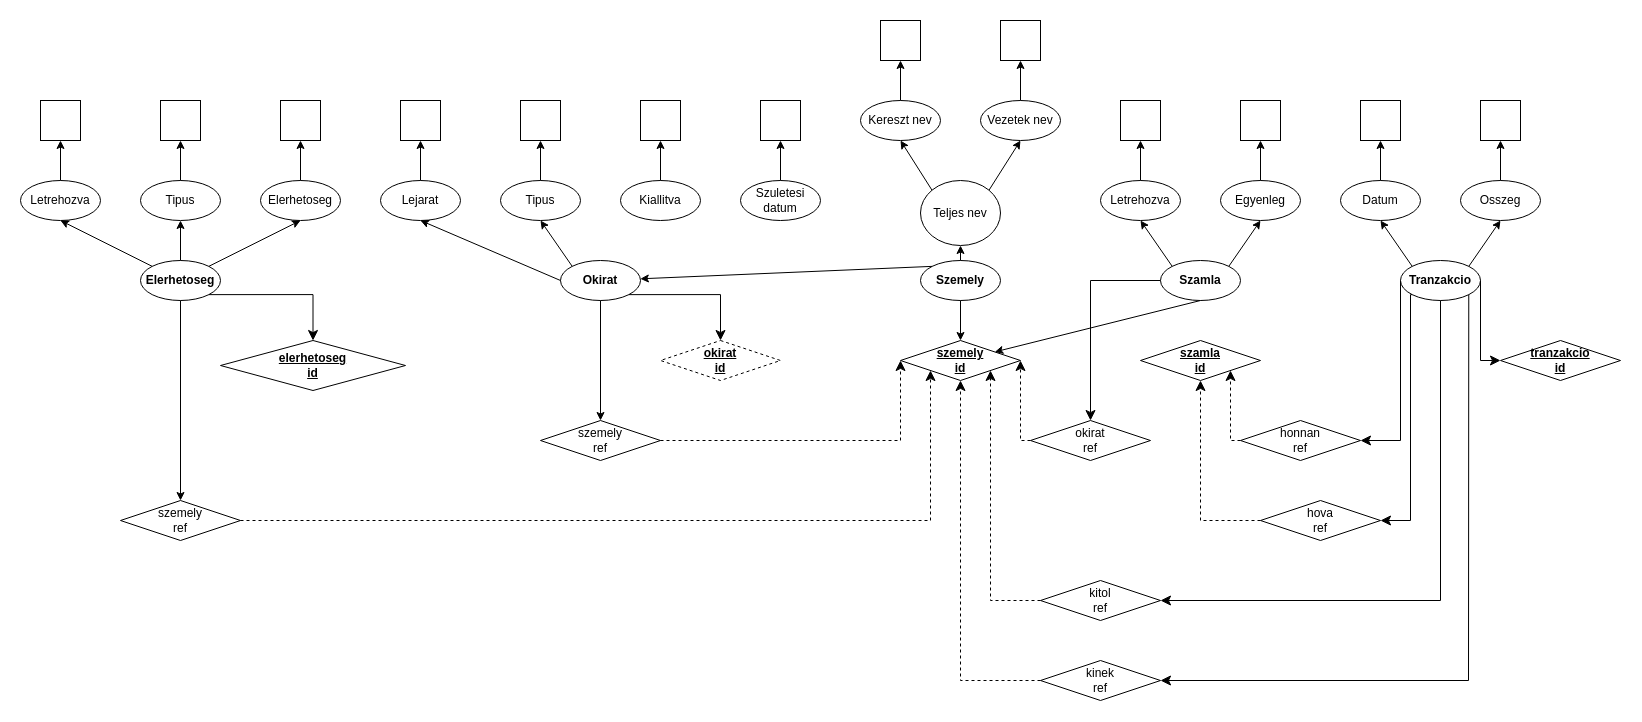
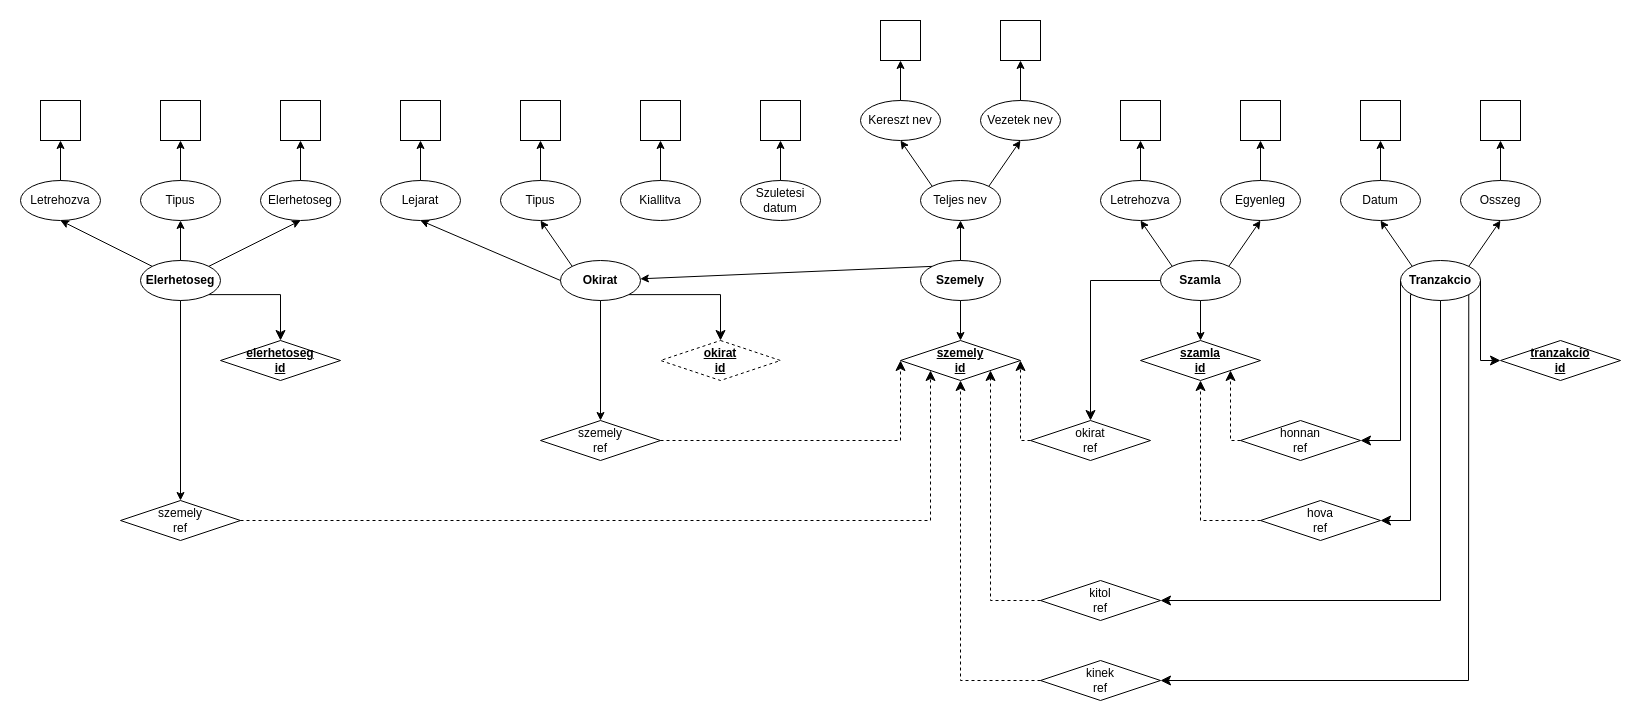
(961, 213) -> (961, 201)
(1101, 325) -> (1201, 317)
(313, 366) -> (281, 361)
